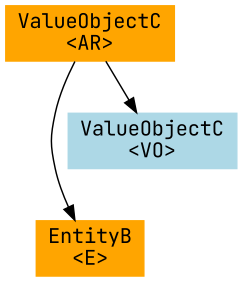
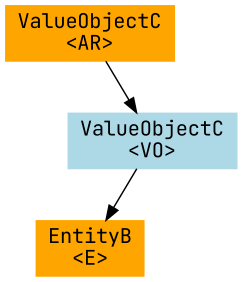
(52, 134) -> (125, 188)
